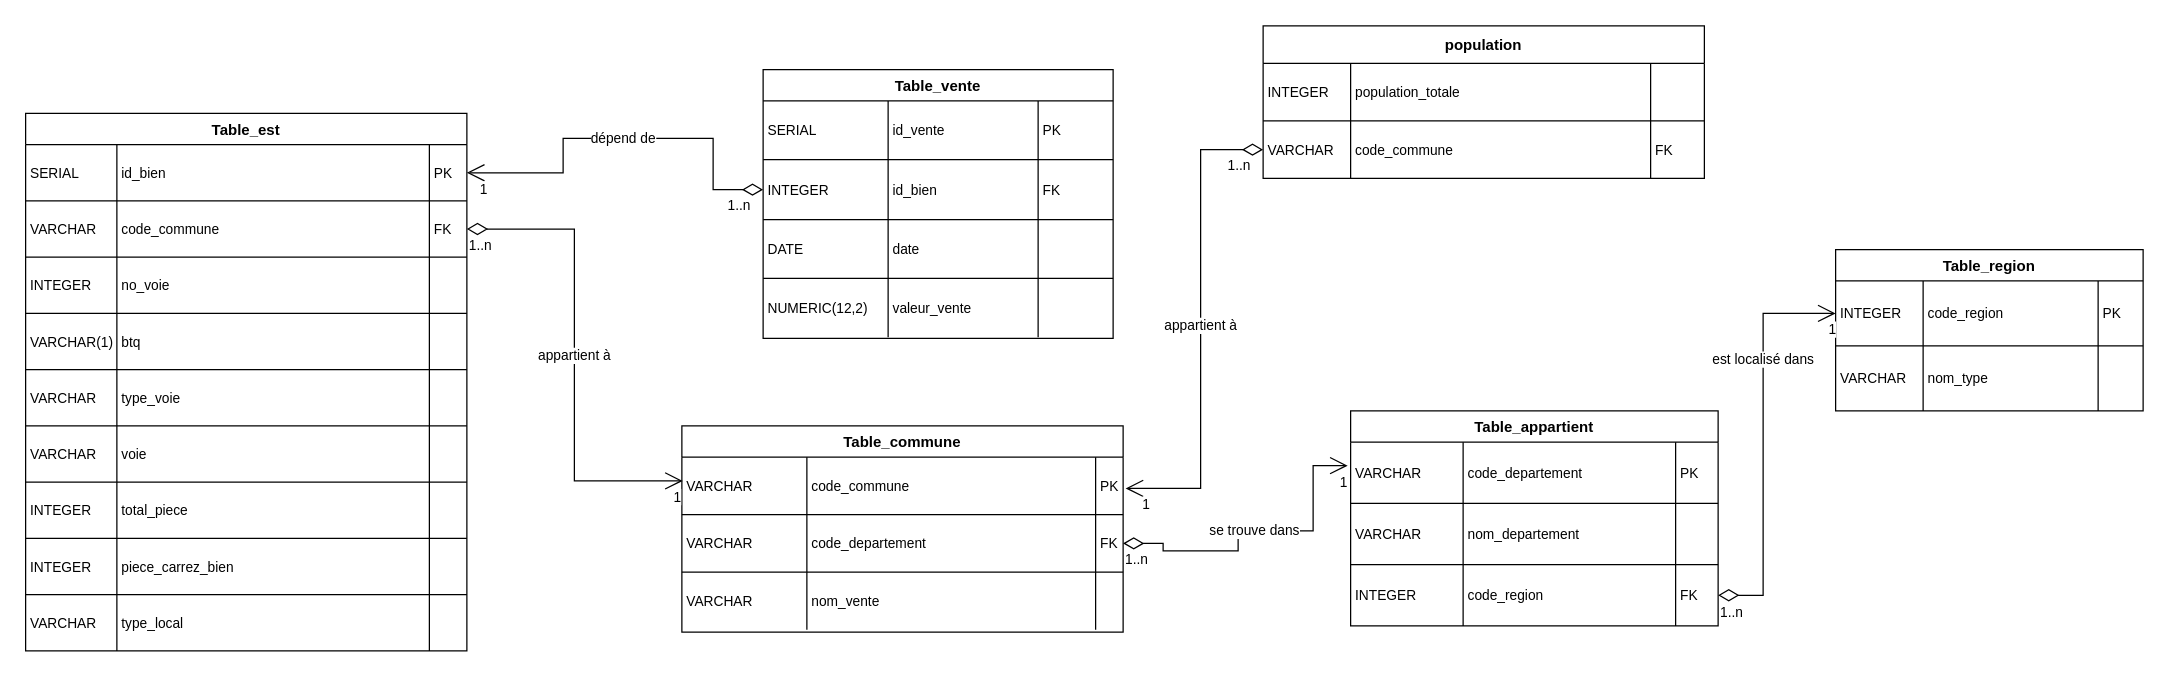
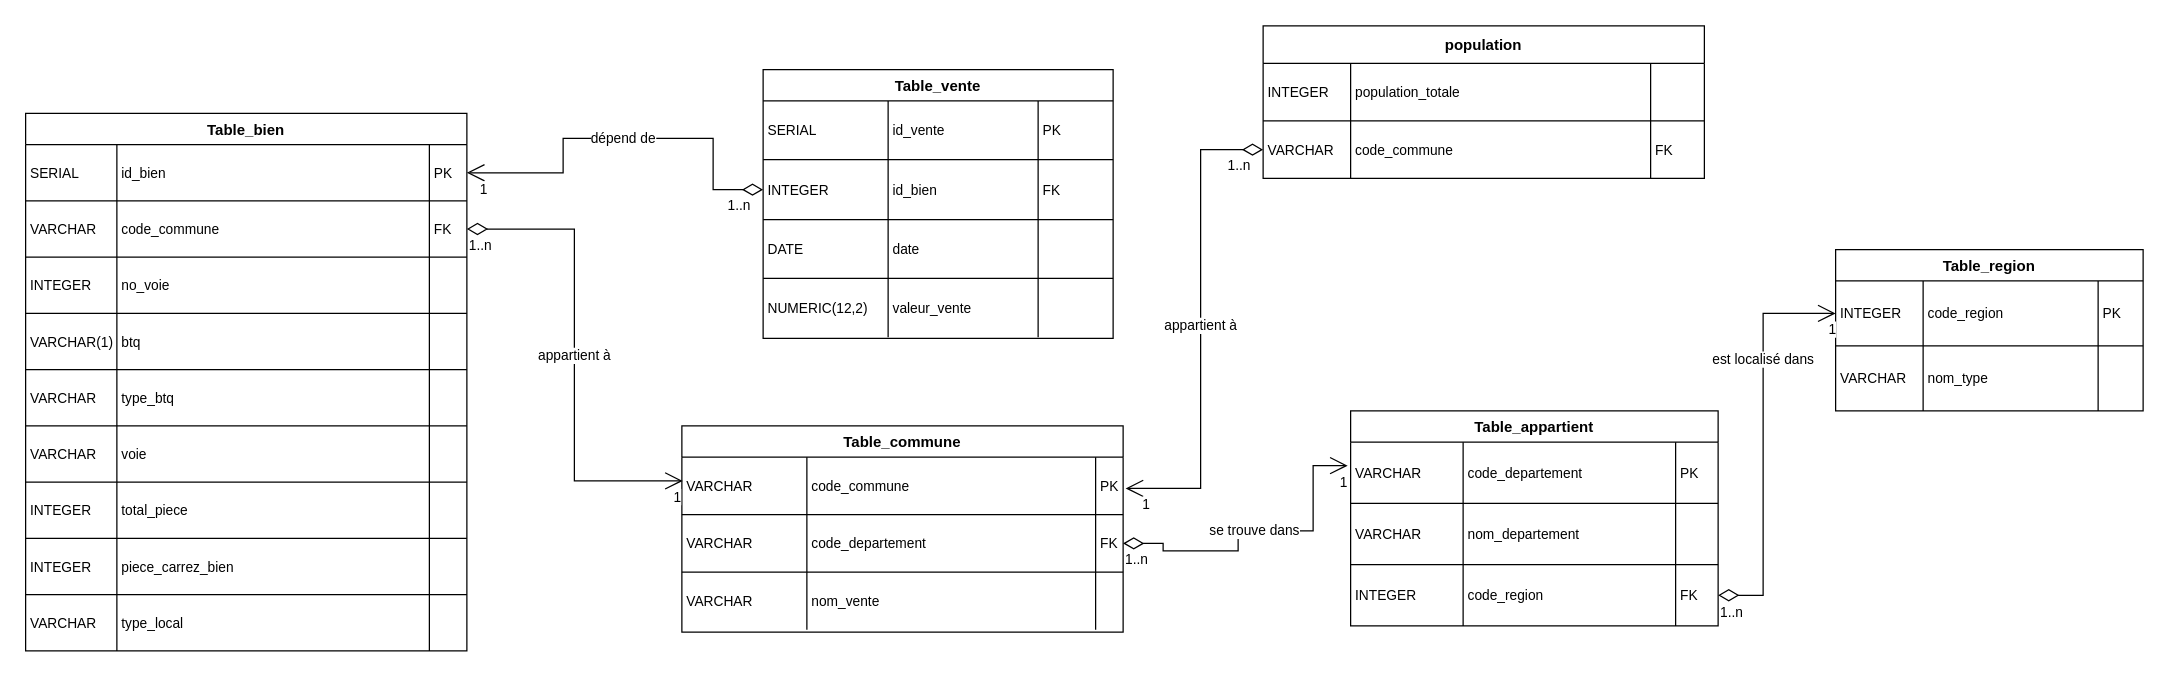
(246, 129) -> (246, 129)
(154, 398) -> (152, 398)
